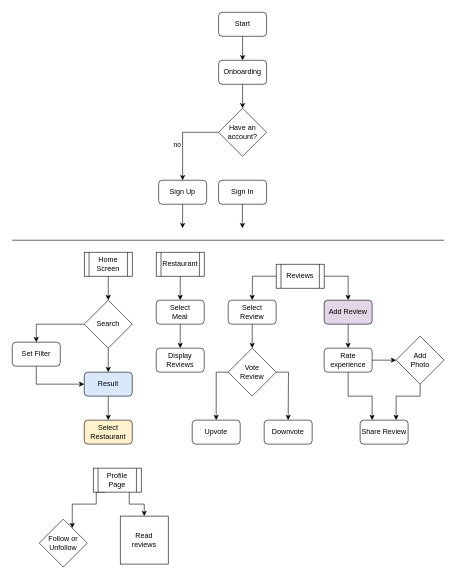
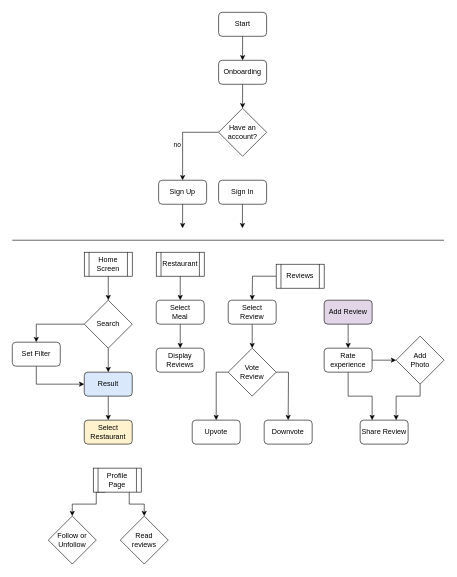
(347, 276) -> none
(144, 540) -> (144, 540)
(63, 543) -> (72, 540)
